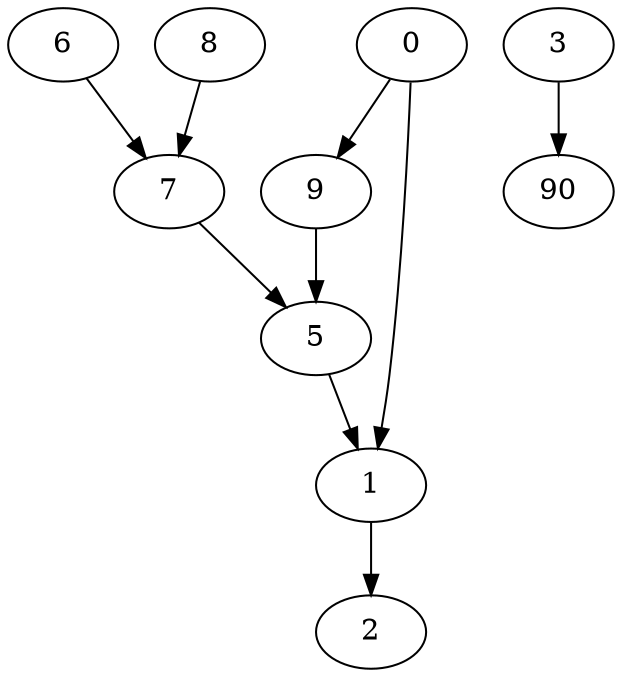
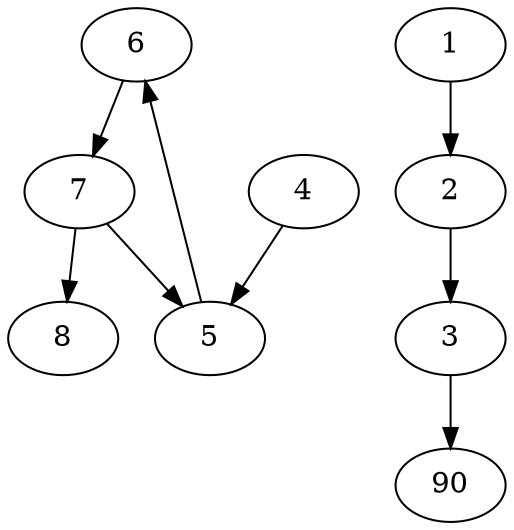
(412, 45) -> none
(192, 108) -> (73, 255)
(316, 192) -> (304, 192)
none -> (451, 255)
(340, 402) -> (176, 202)
